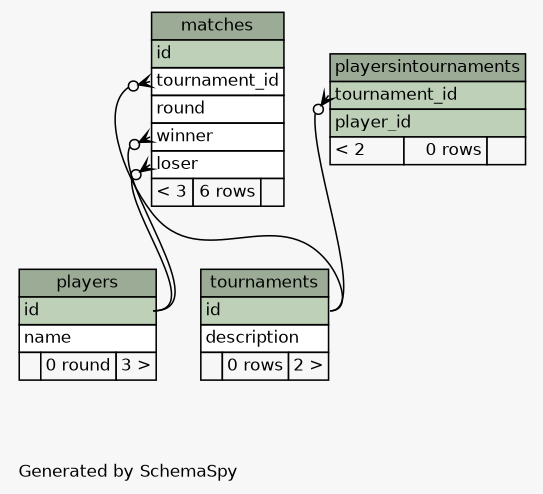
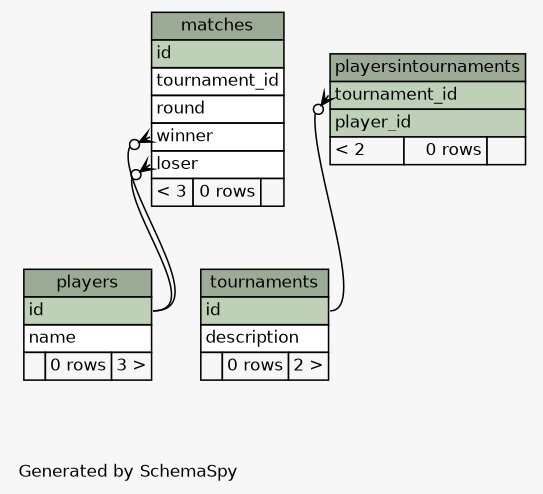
(228, 192) -> (228, 192)
(201, 239) -> none
(78, 365) -> (78, 365)
